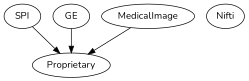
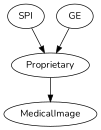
(225, 16) -> none
(112, 39) -> (50, 86)
